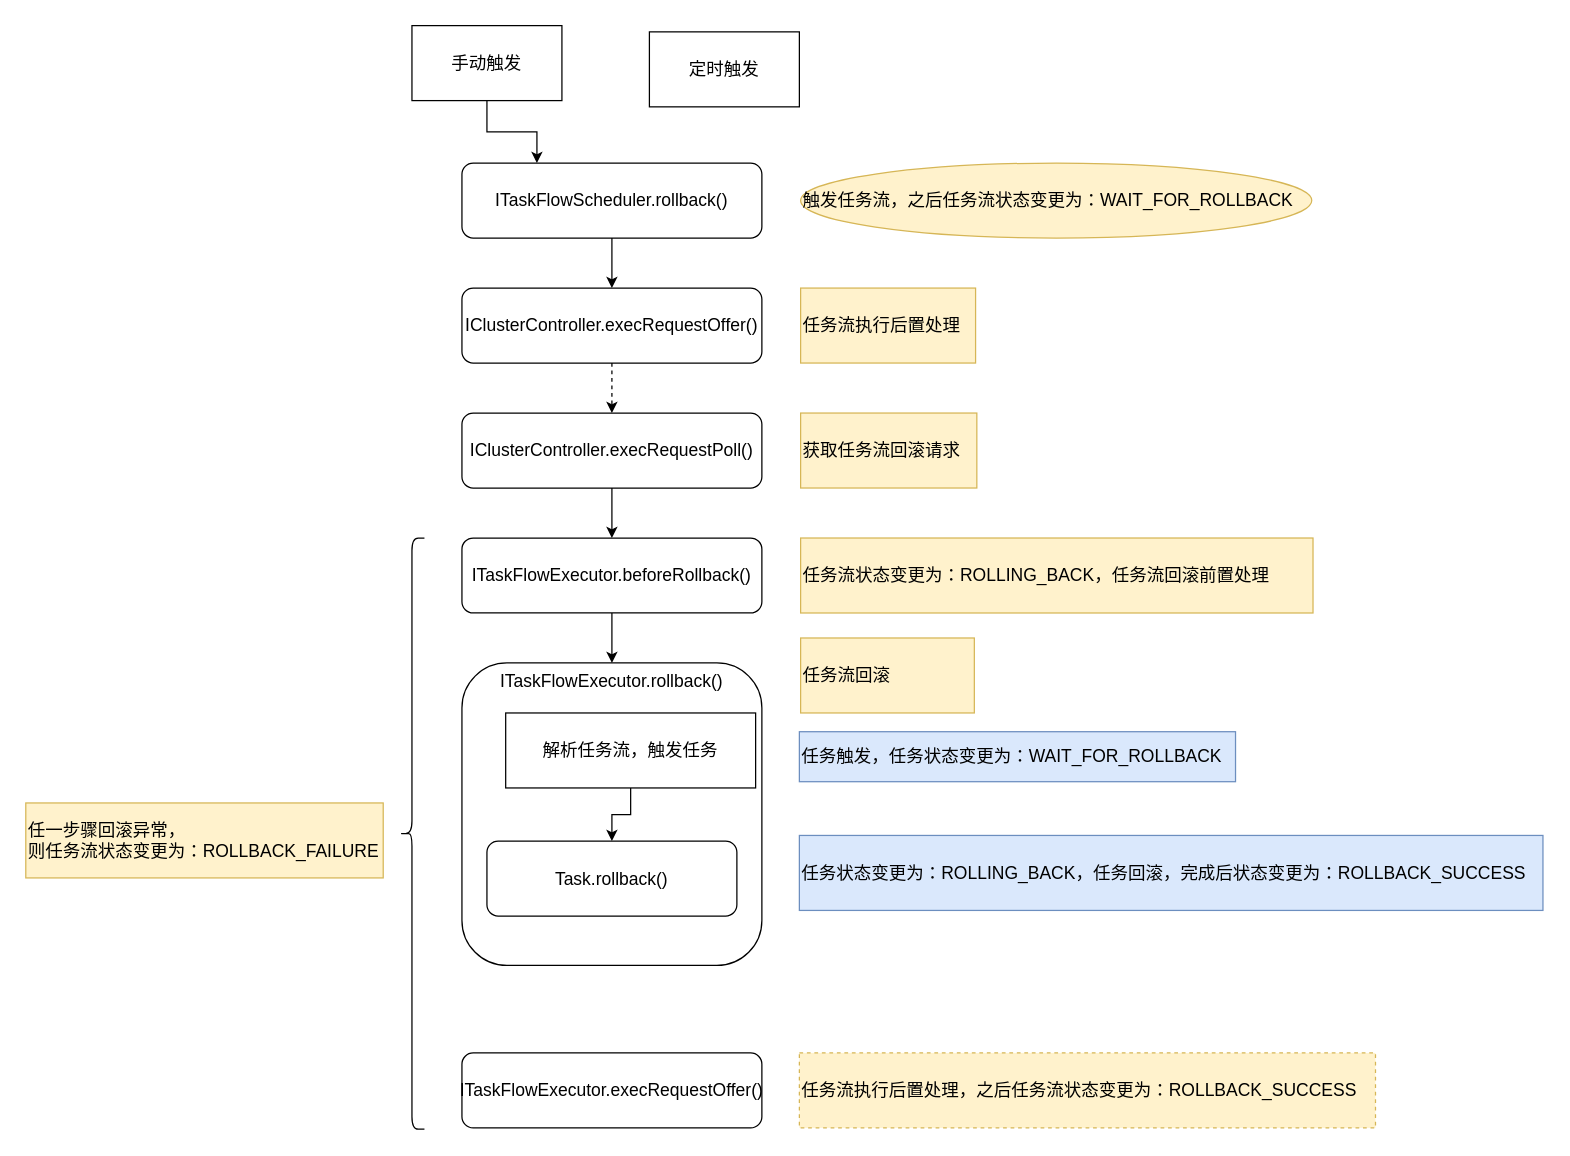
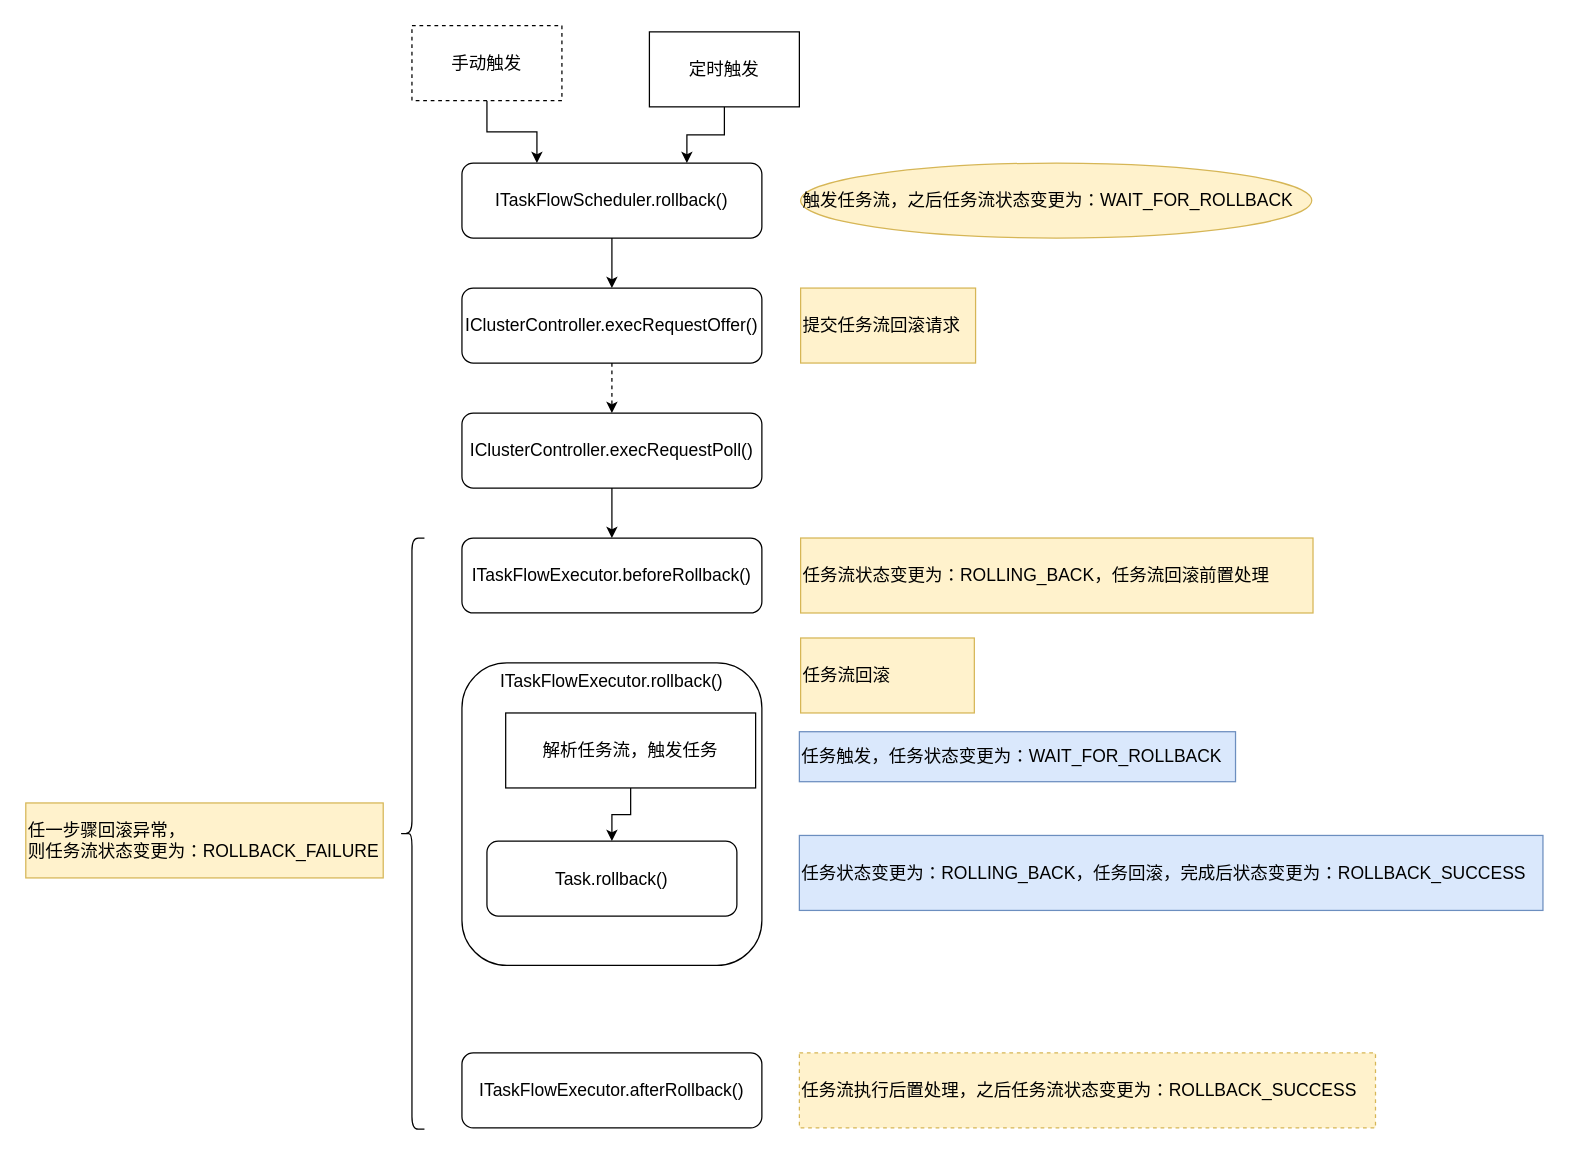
(487, 63) -> (487, 63)
none -> (710, 135)
(882, 326) -> (882, 326)
(889, 451) -> none
(612, 634) -> none
(612, 1091) -> (612, 1091)
